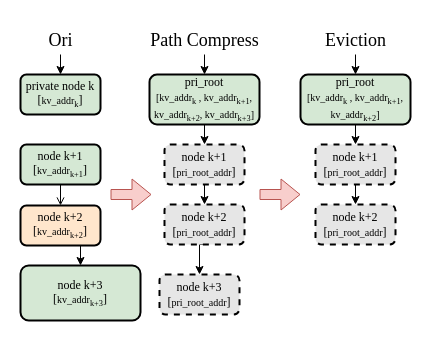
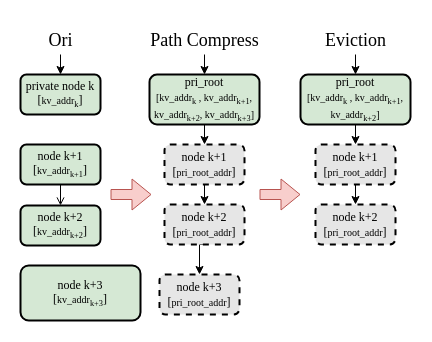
(61, 226) -> (61, 226)
(81, 251) -> none
